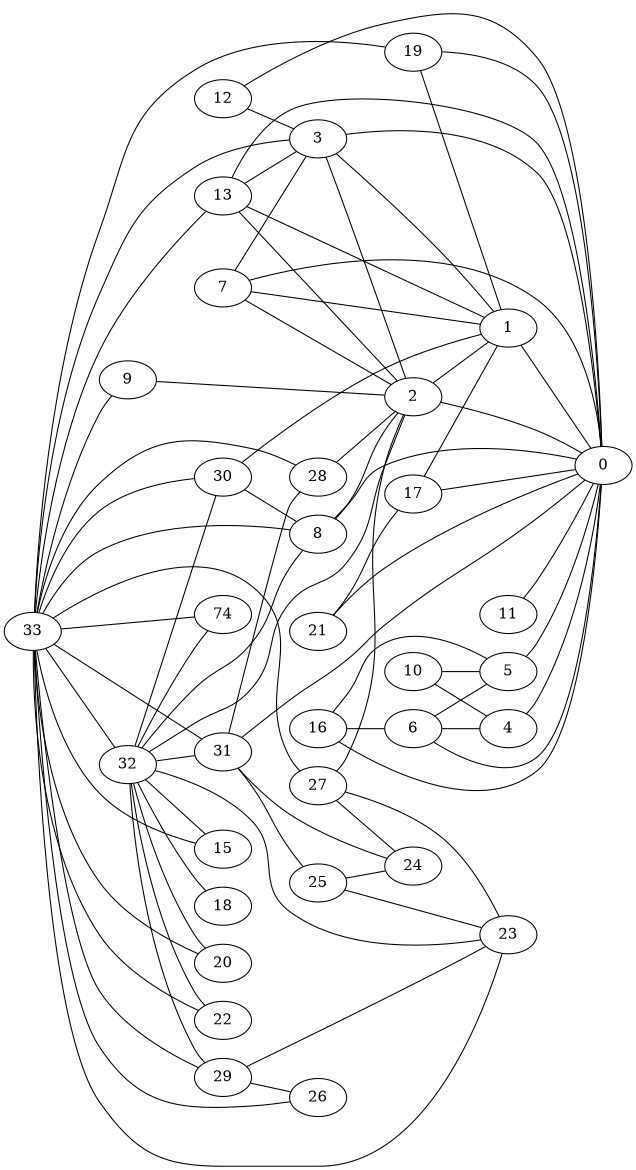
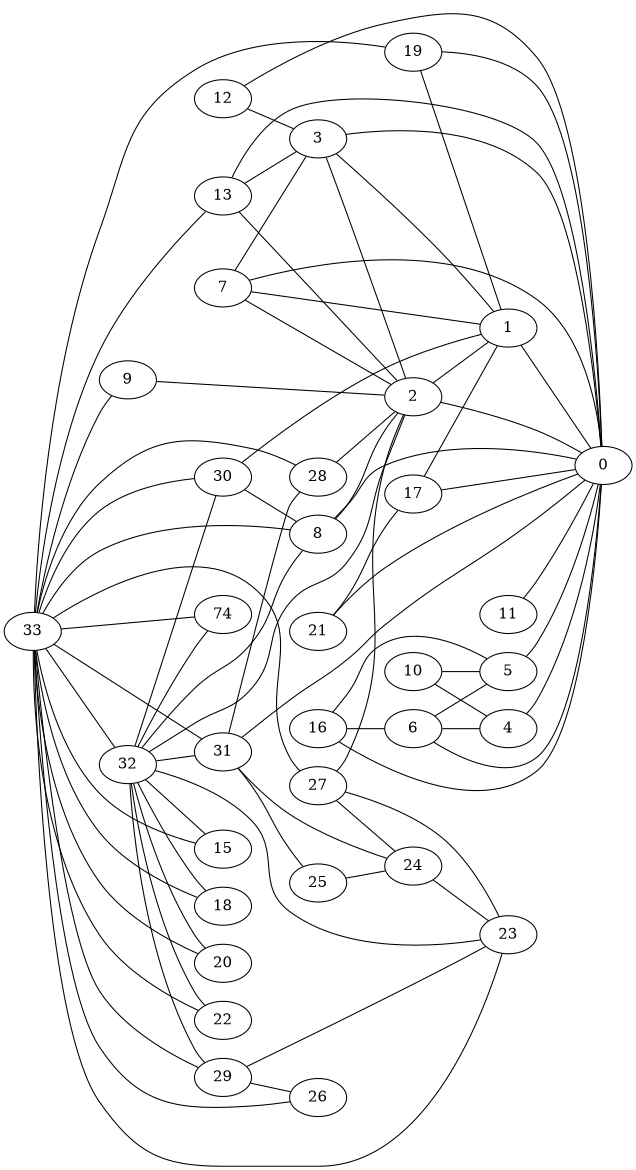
(378, 268) -> none
(88, 324) -> (79, 800)
(413, 909) -> (461, 900)
